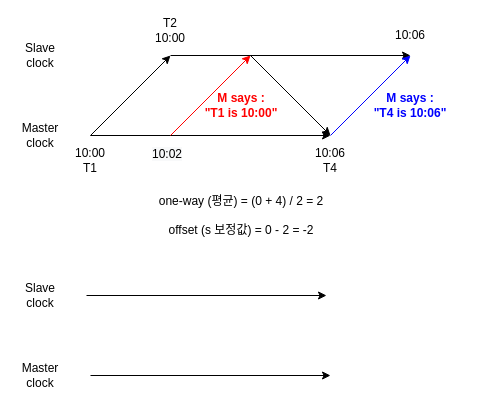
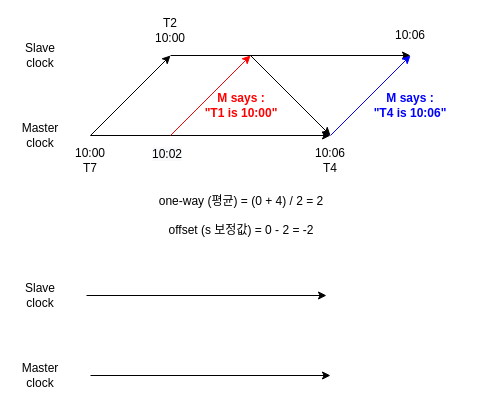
(91, 161) -> (91, 161)
